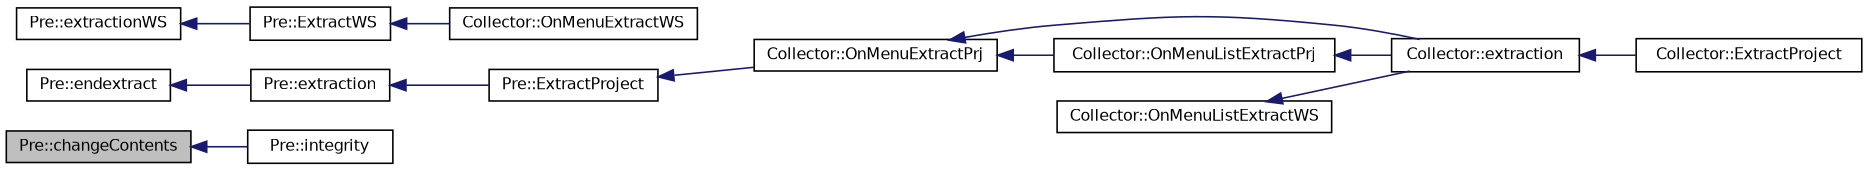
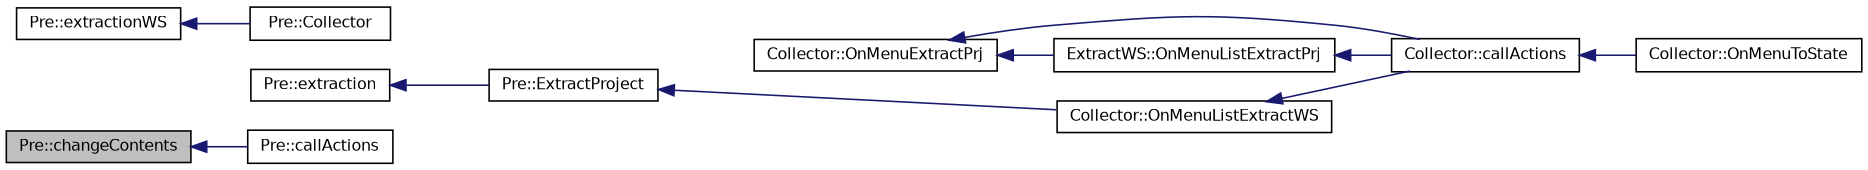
(320, 24) -> (320, 24)
(574, 24) -> none
(1194, 55) -> (1194, 55)
(1485, 55) -> (1485, 55)
(1749, 55) -> (1749, 55)
(714, 71) -> (866, 100)
(99, 85) -> none
(320, 147) -> (320, 147)
